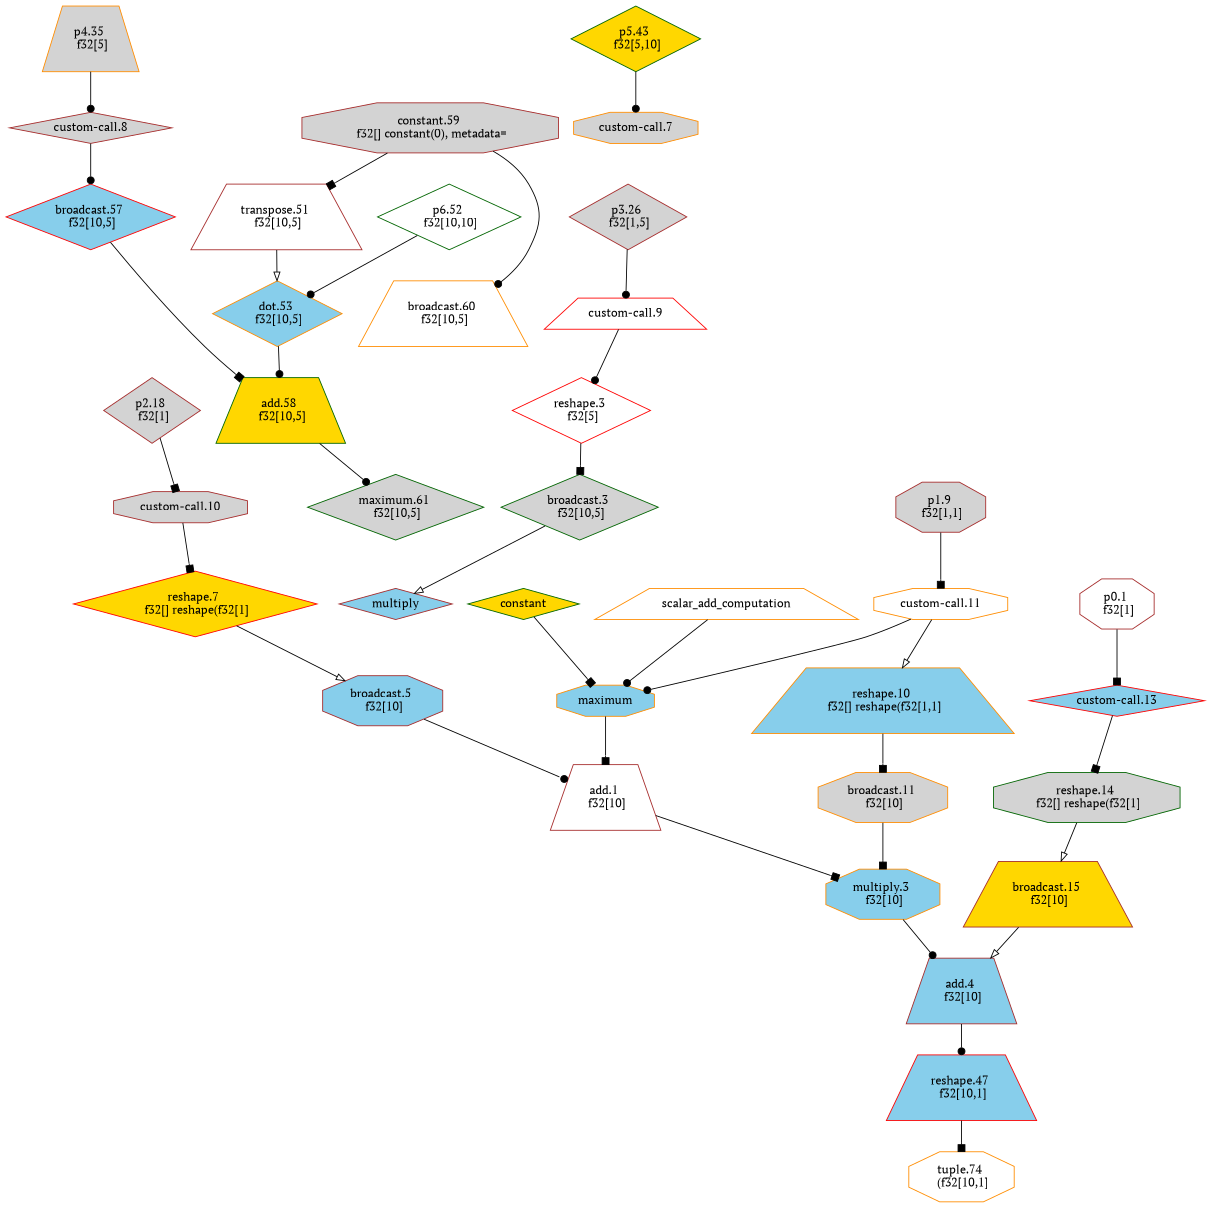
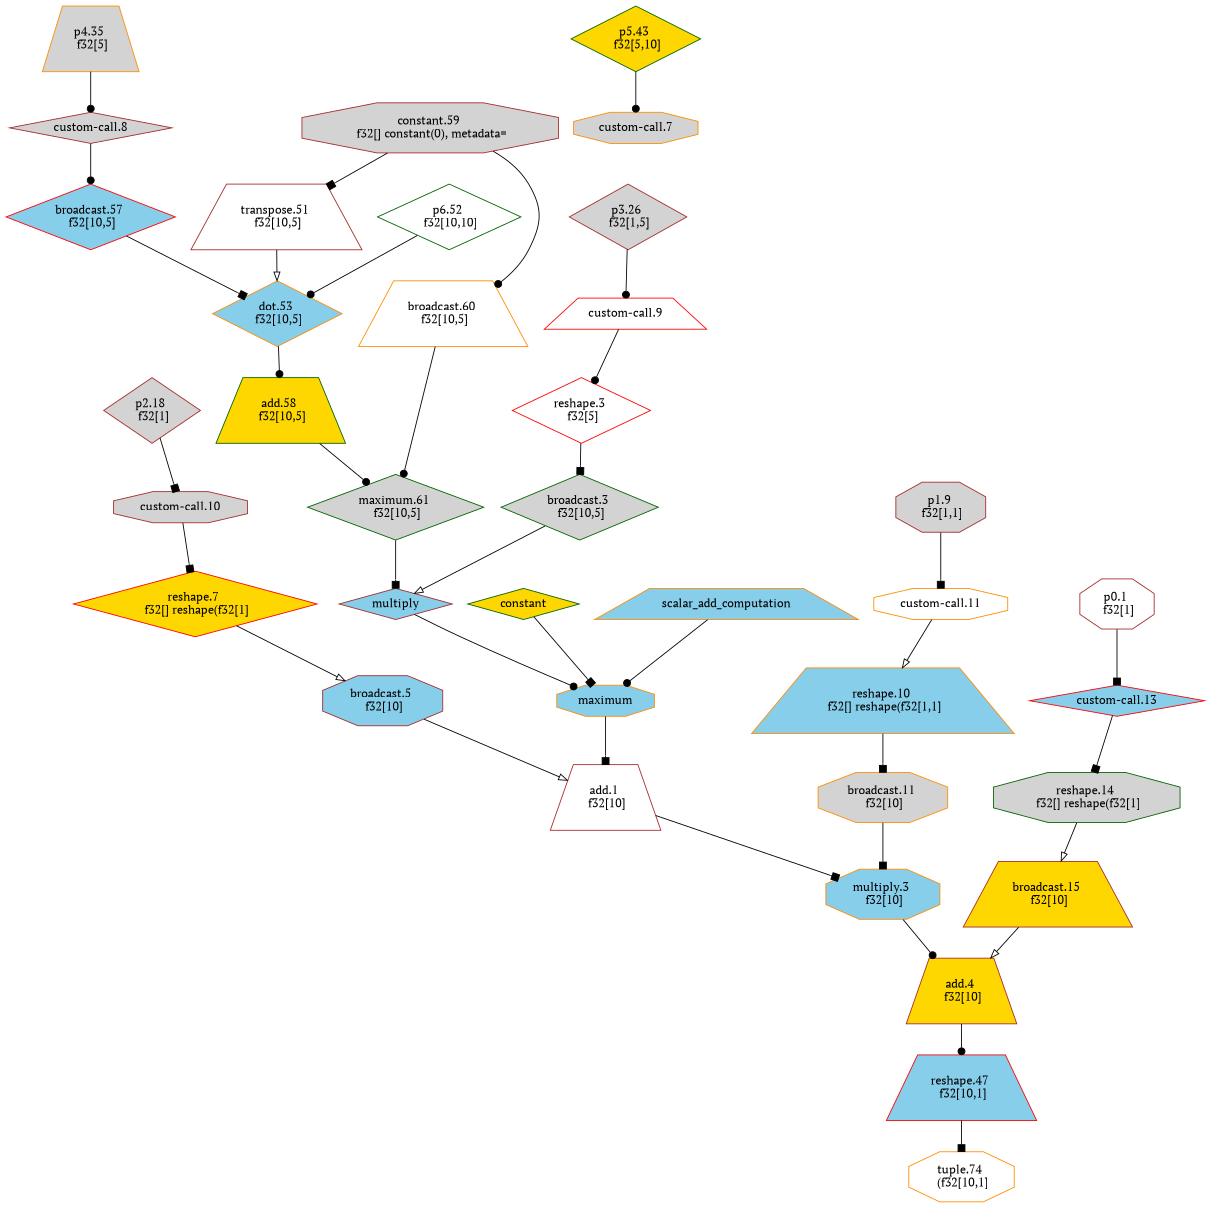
(170, 311) -> (182, 264)
none -> (420, 408)
none -> (396, 560)
(727, 604) -> (727, 604)
(782, 658) -> (492, 651)
(492, 748) -> (492, 748)
(962, 991) -> (962, 991)
